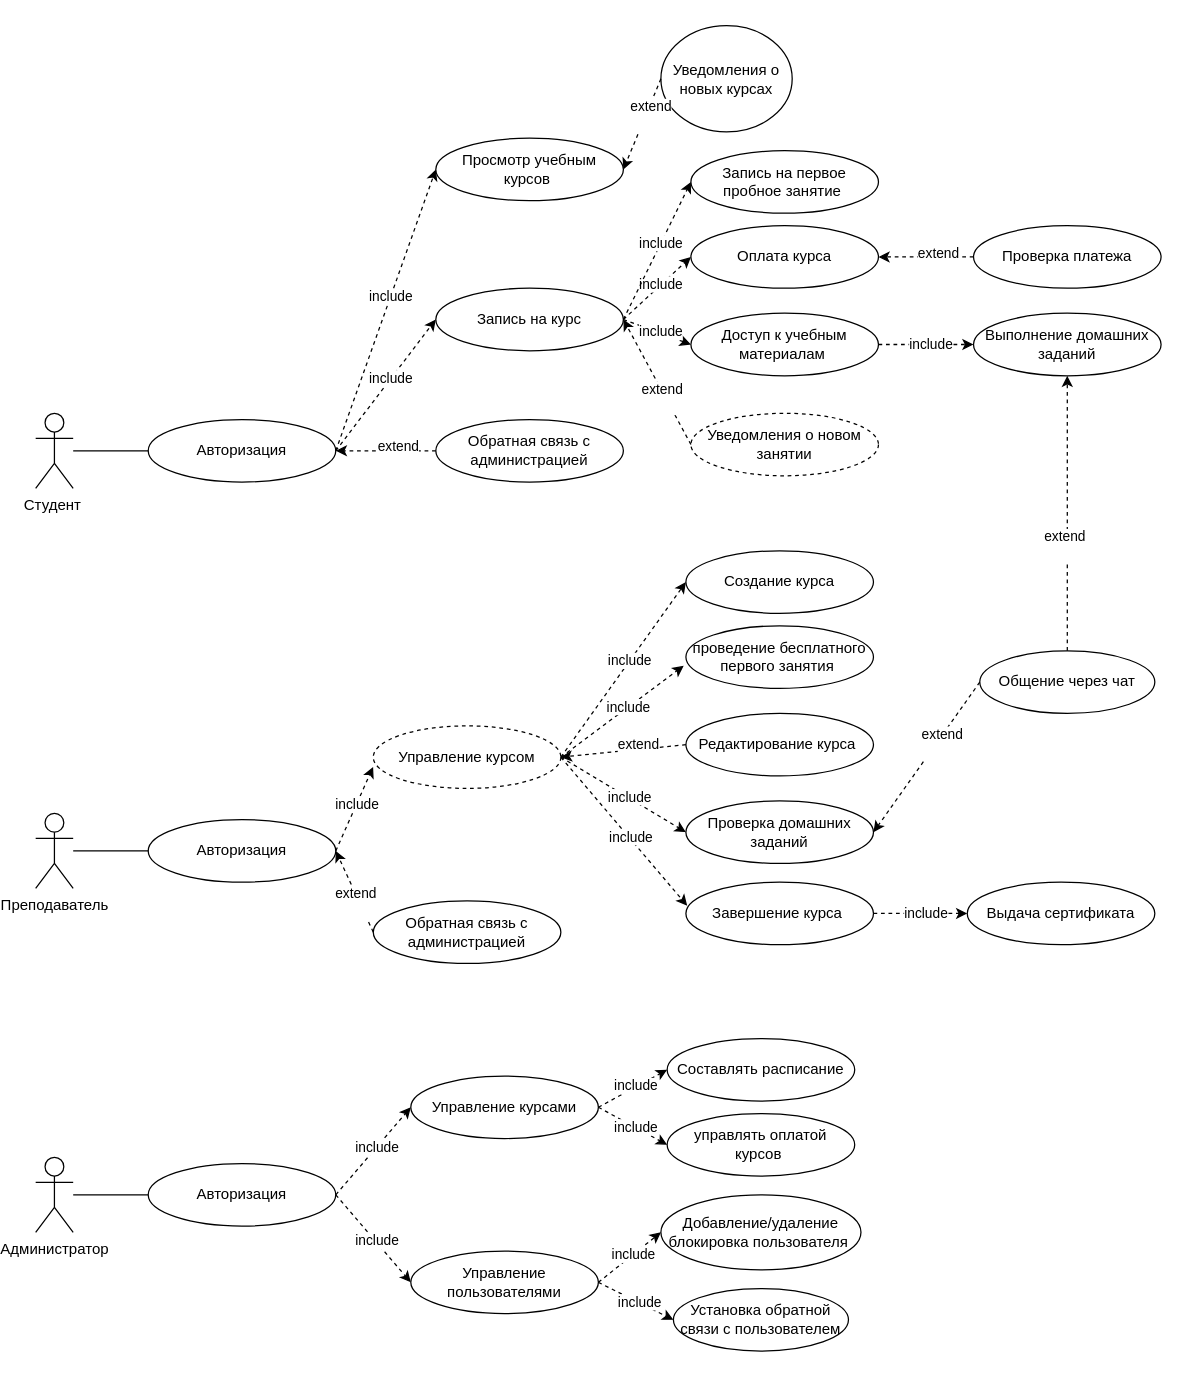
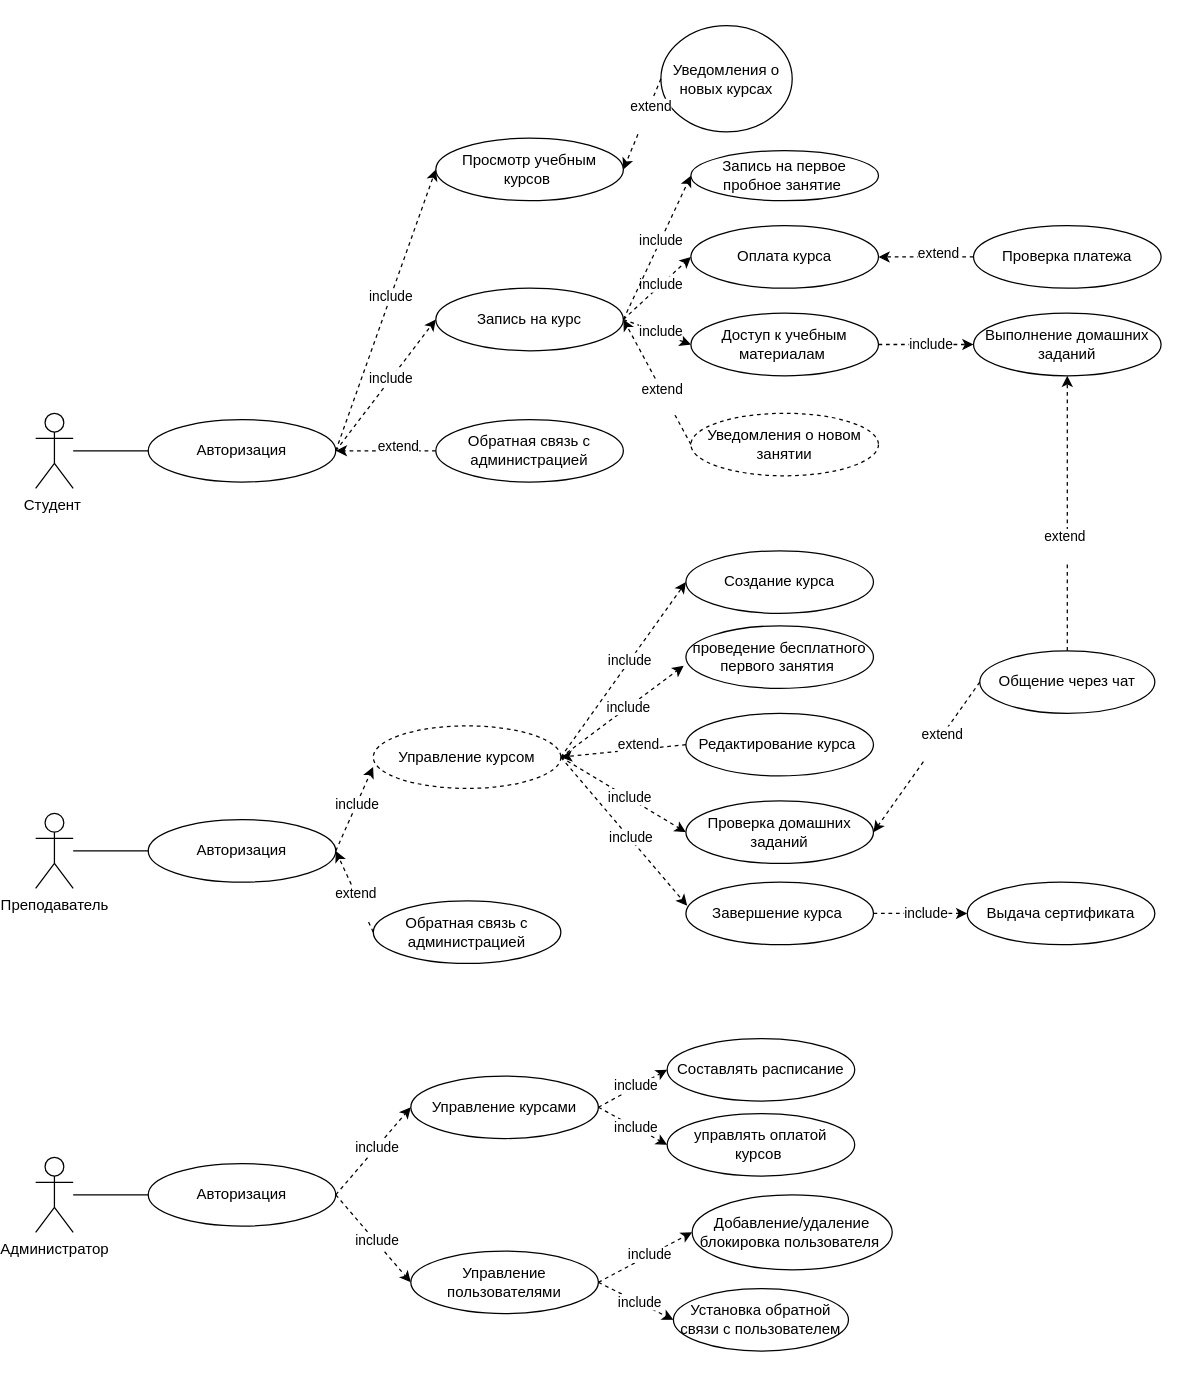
(784, 182) -> (784, 176)
(761, 1232) -> (792, 1232)
